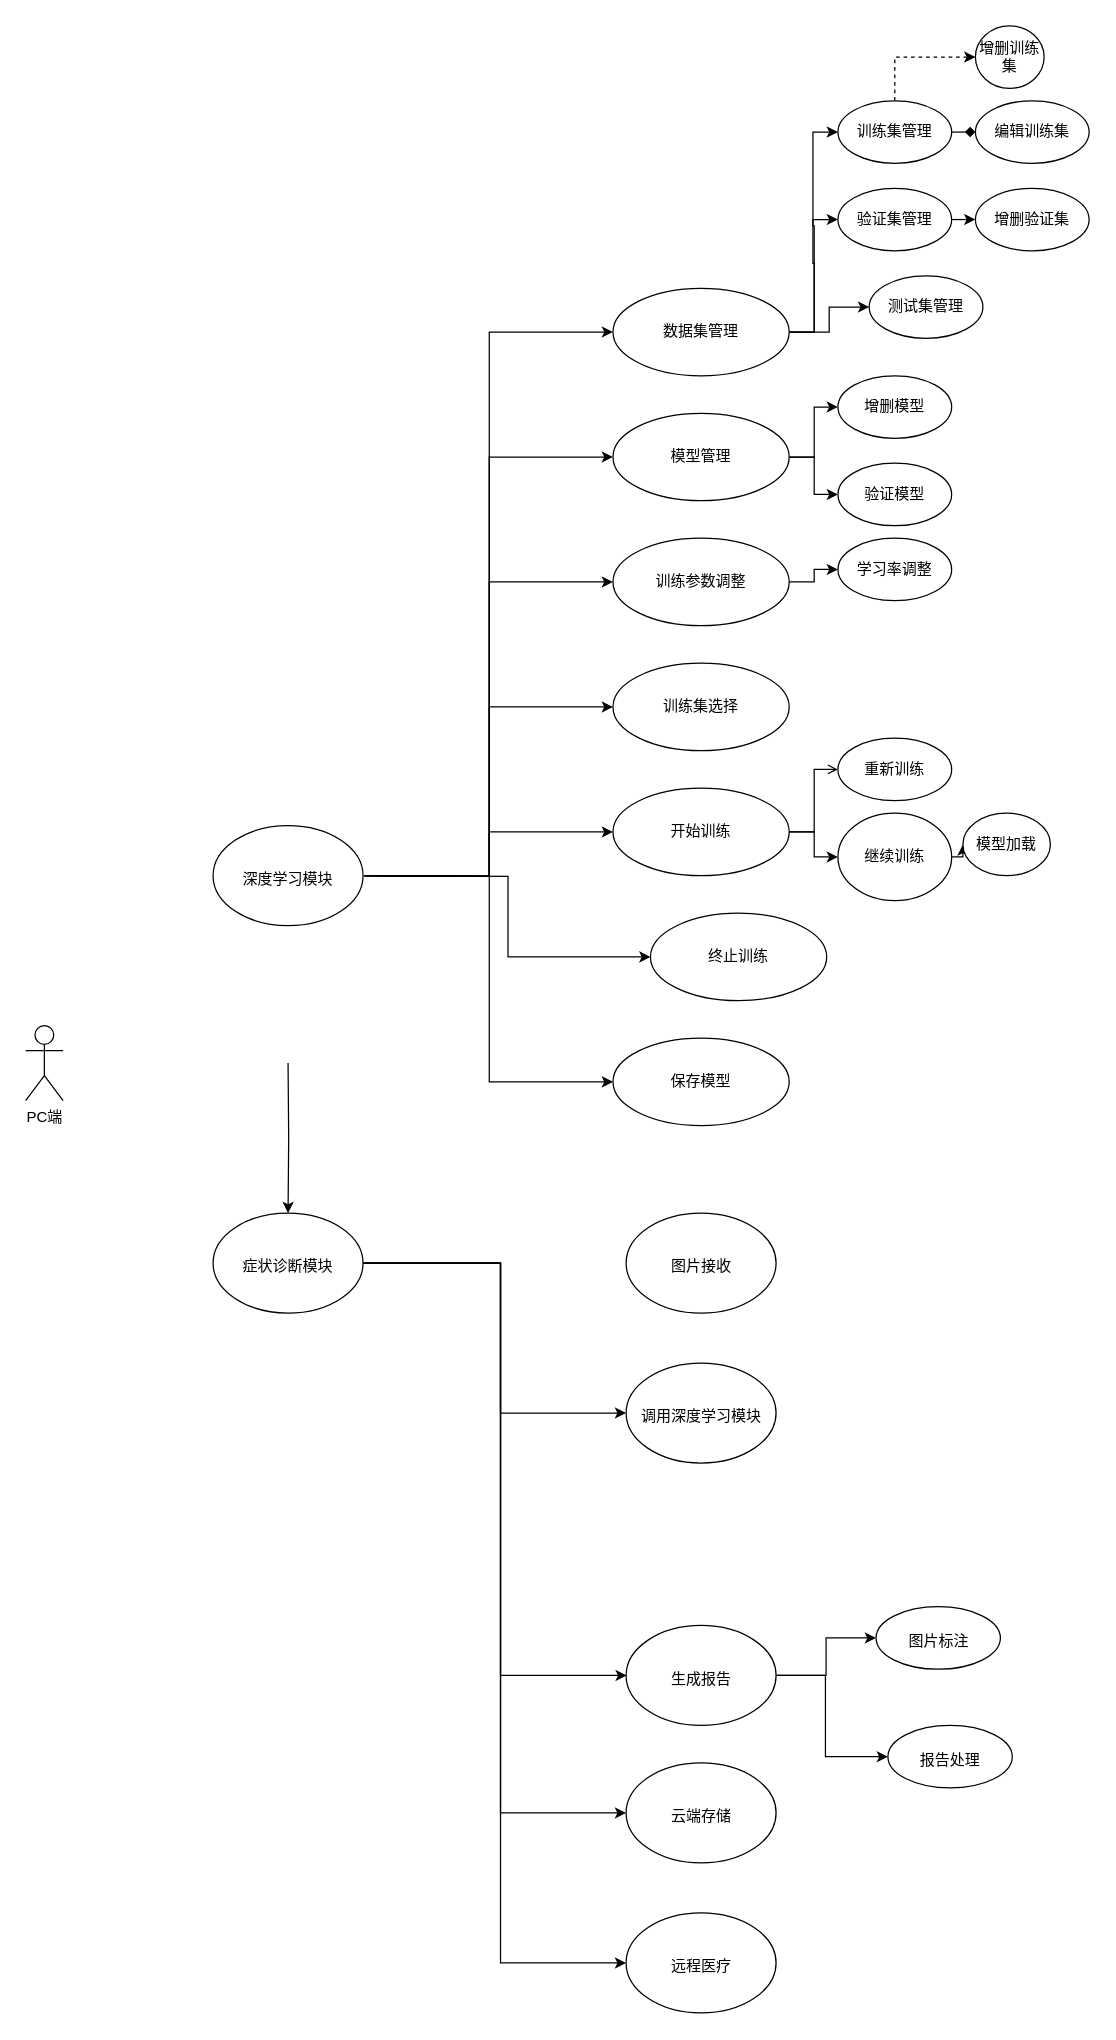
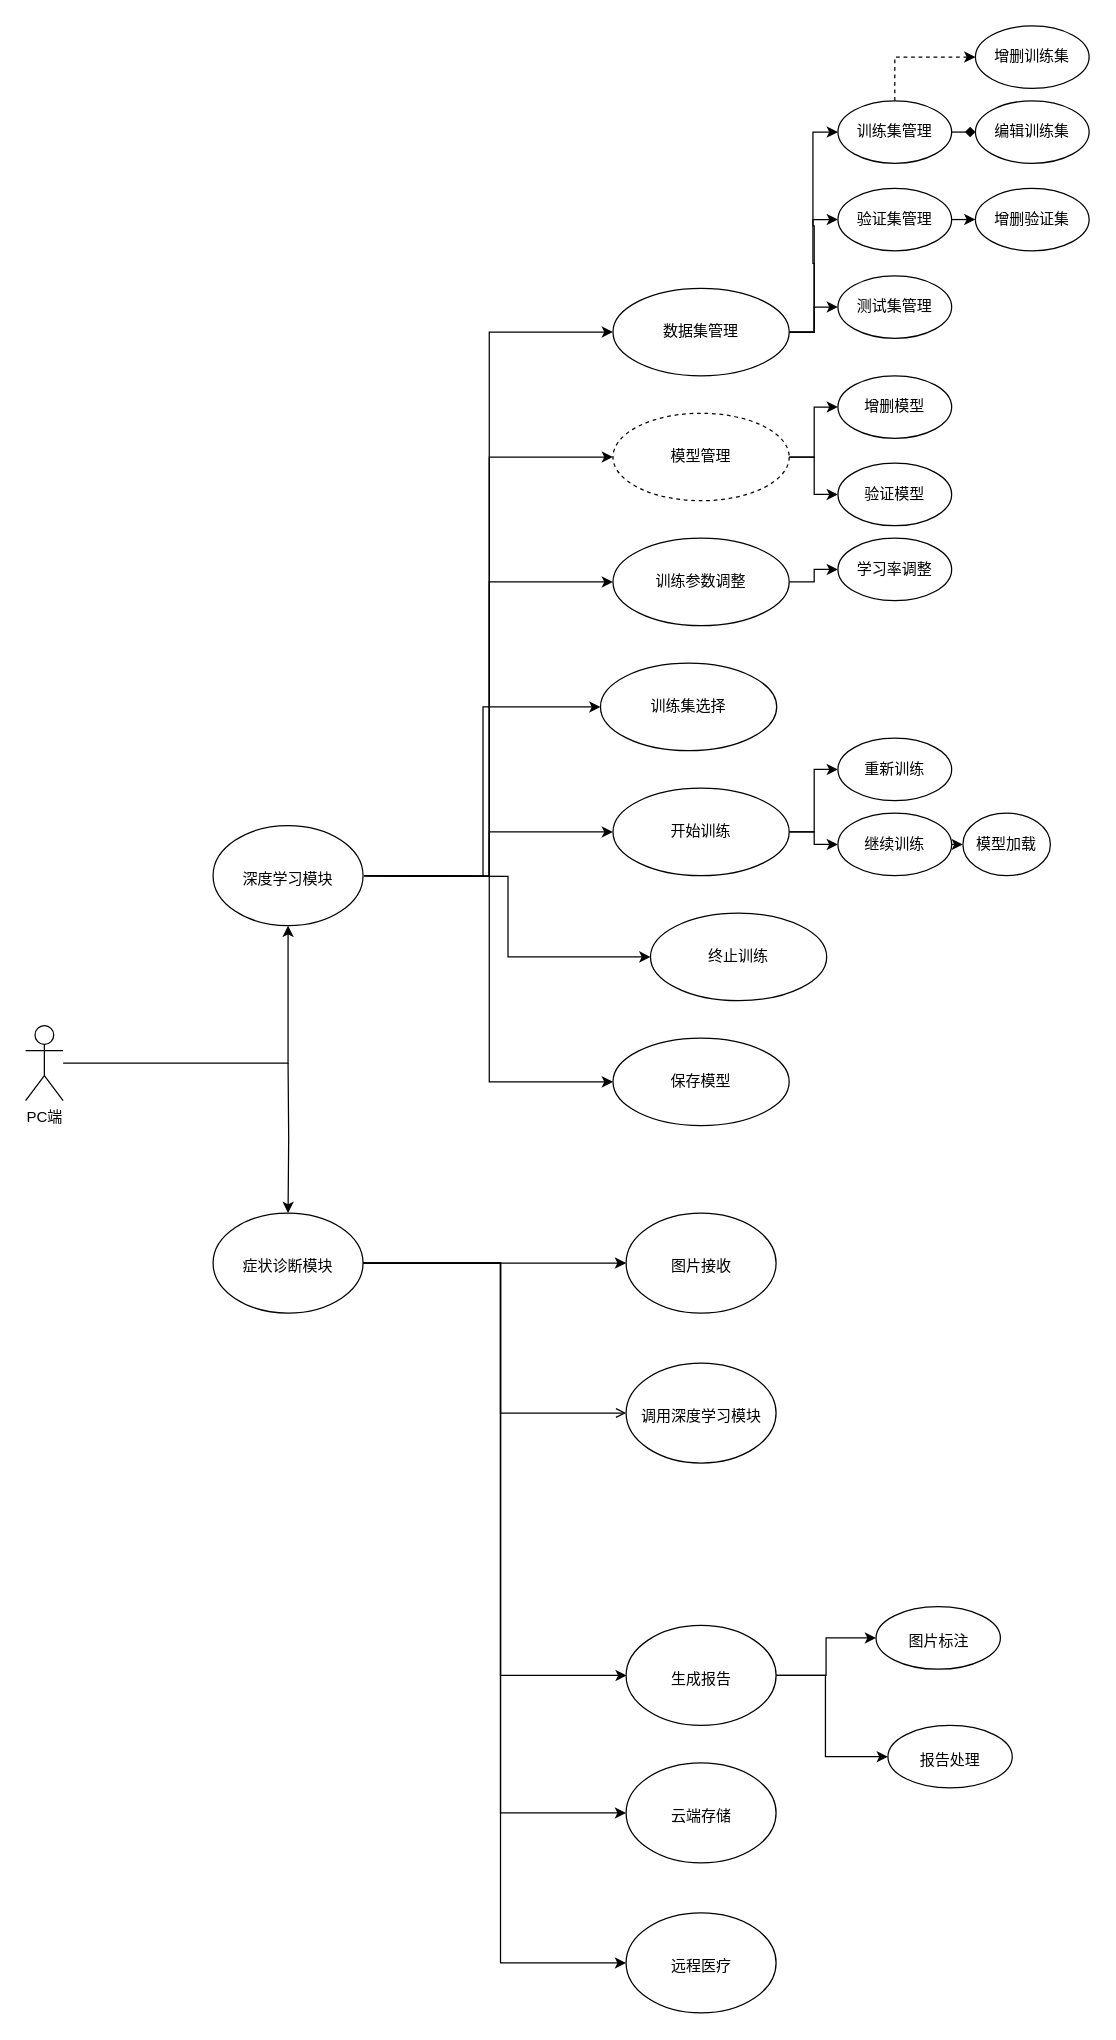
(1010, 57) -> (1033, 57)
(926, 307) -> (895, 307)
(701, 457) -> (701, 457)
(701, 707) -> (689, 707)
(830, 769) -> (828, 769)
(895, 857) -> (895, 844)
none -> (240, 1063)
none -> (560, 1263)
(616, 1413) -> (617, 1413)
